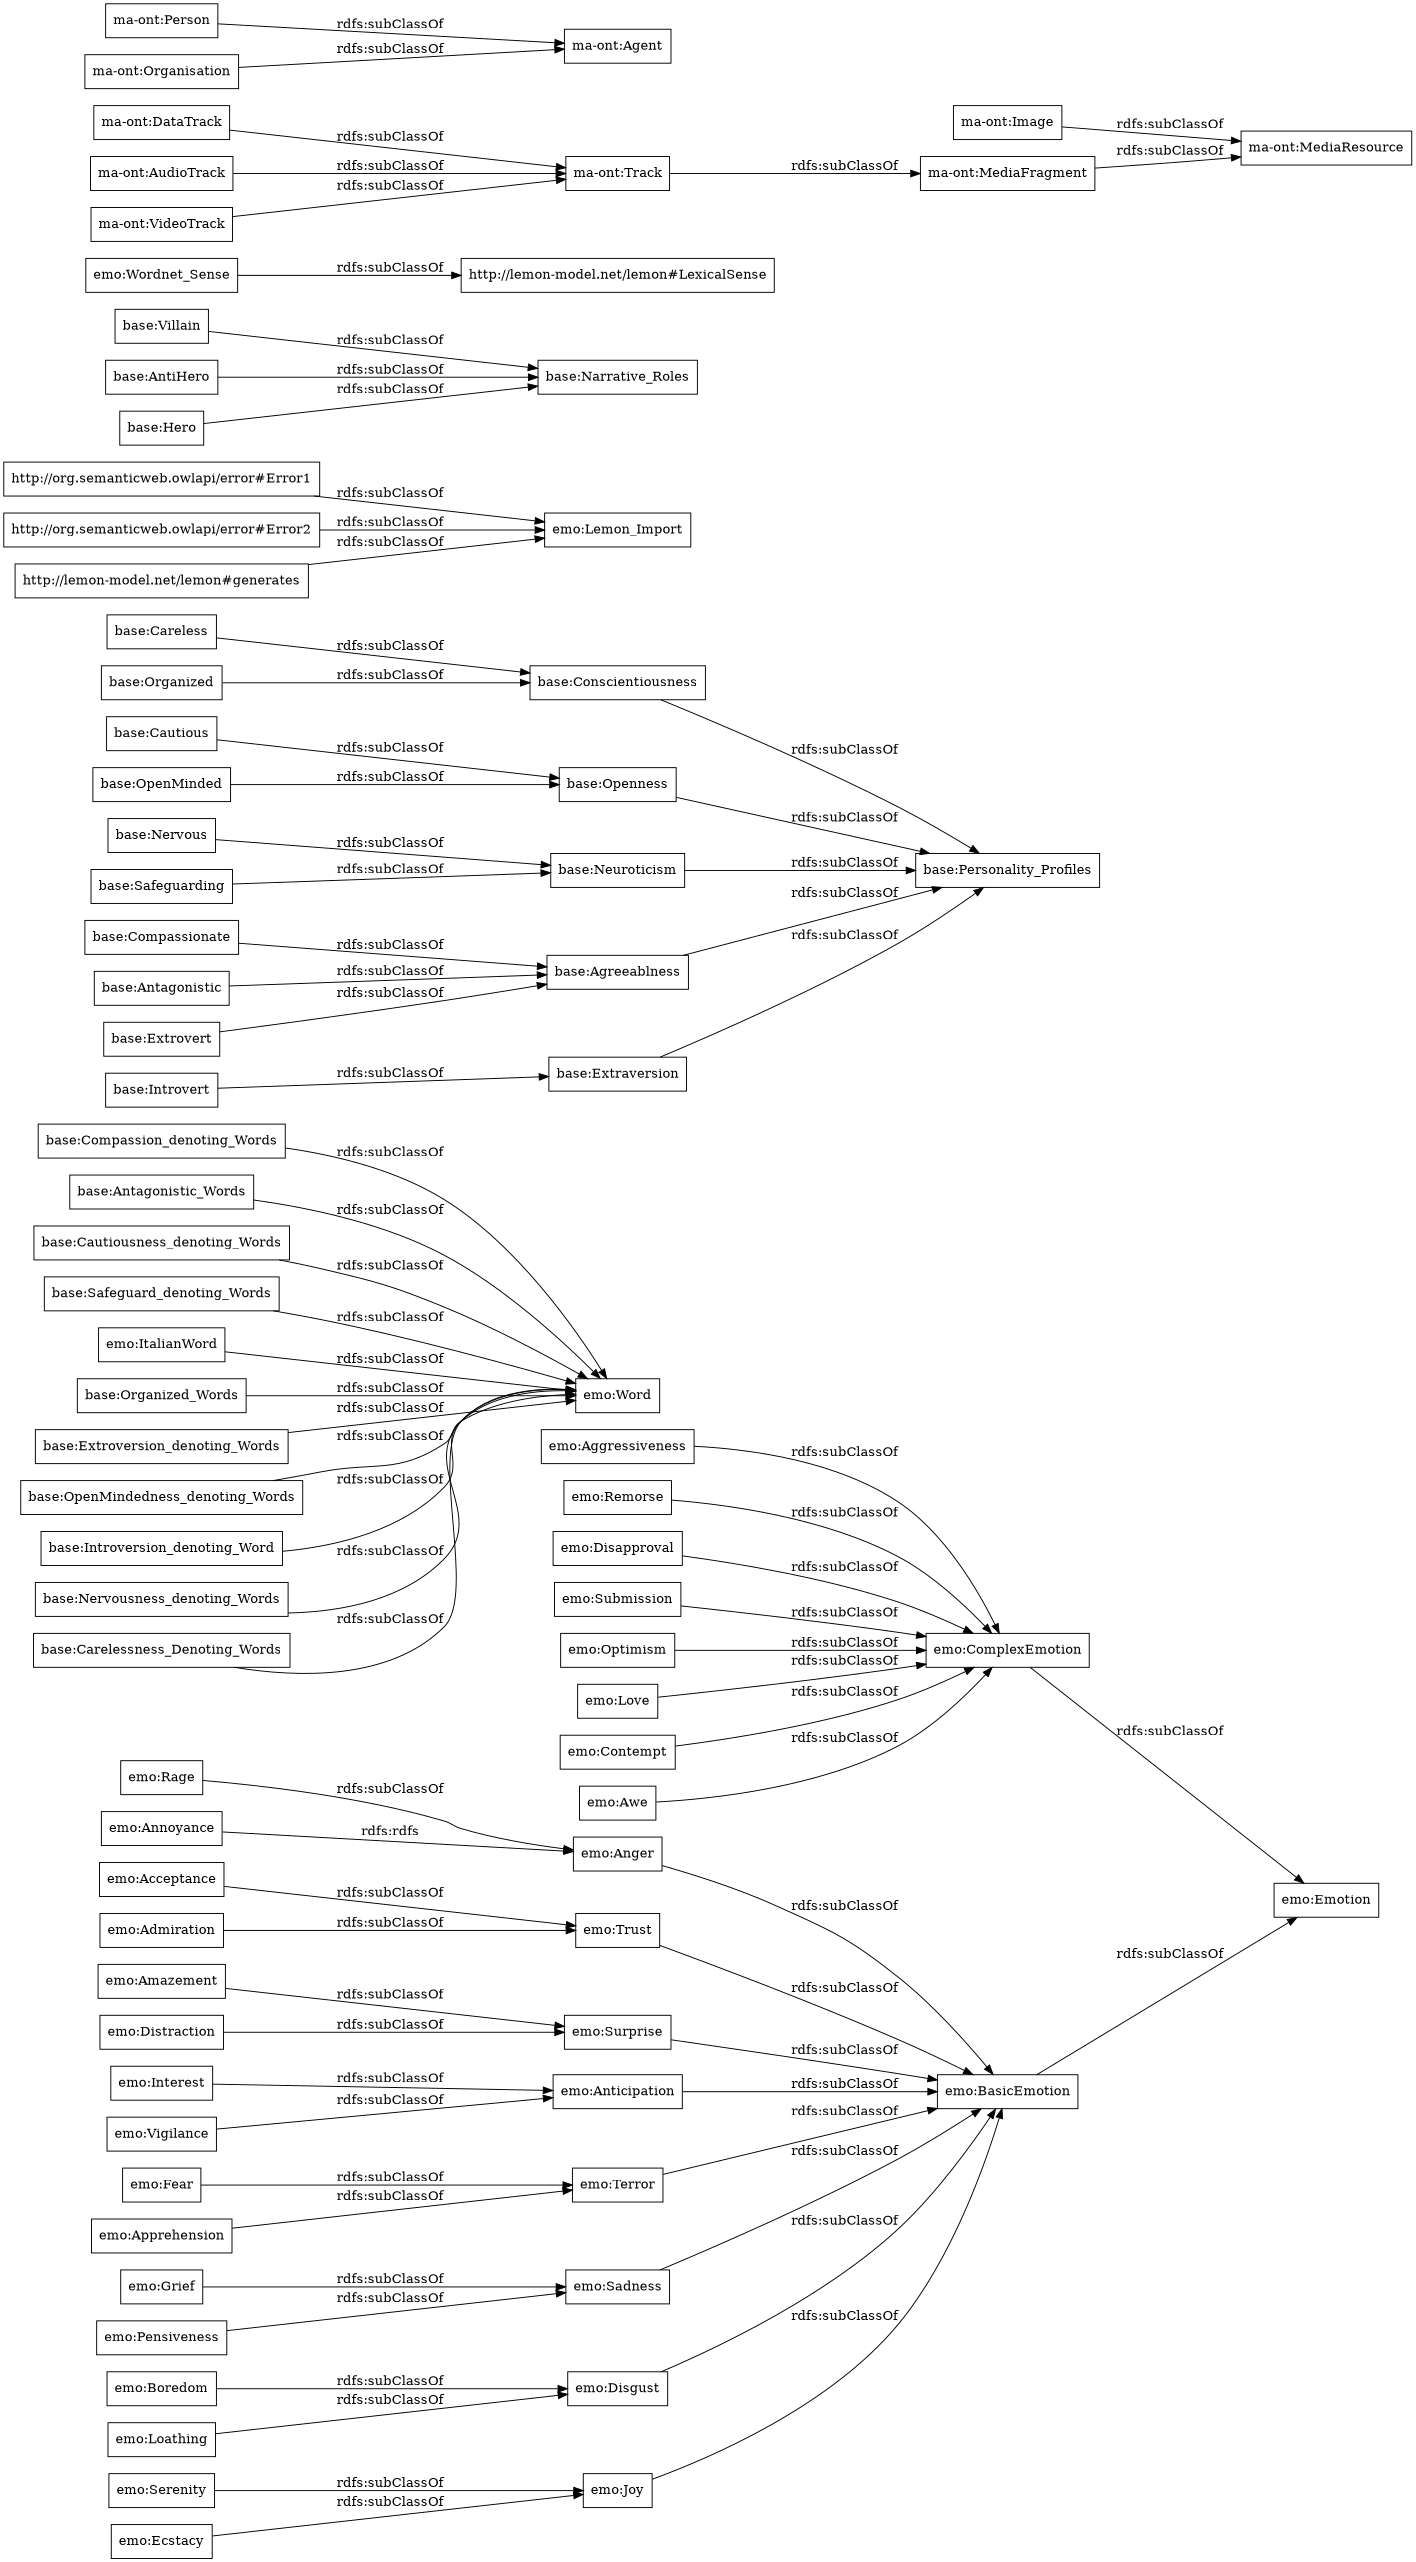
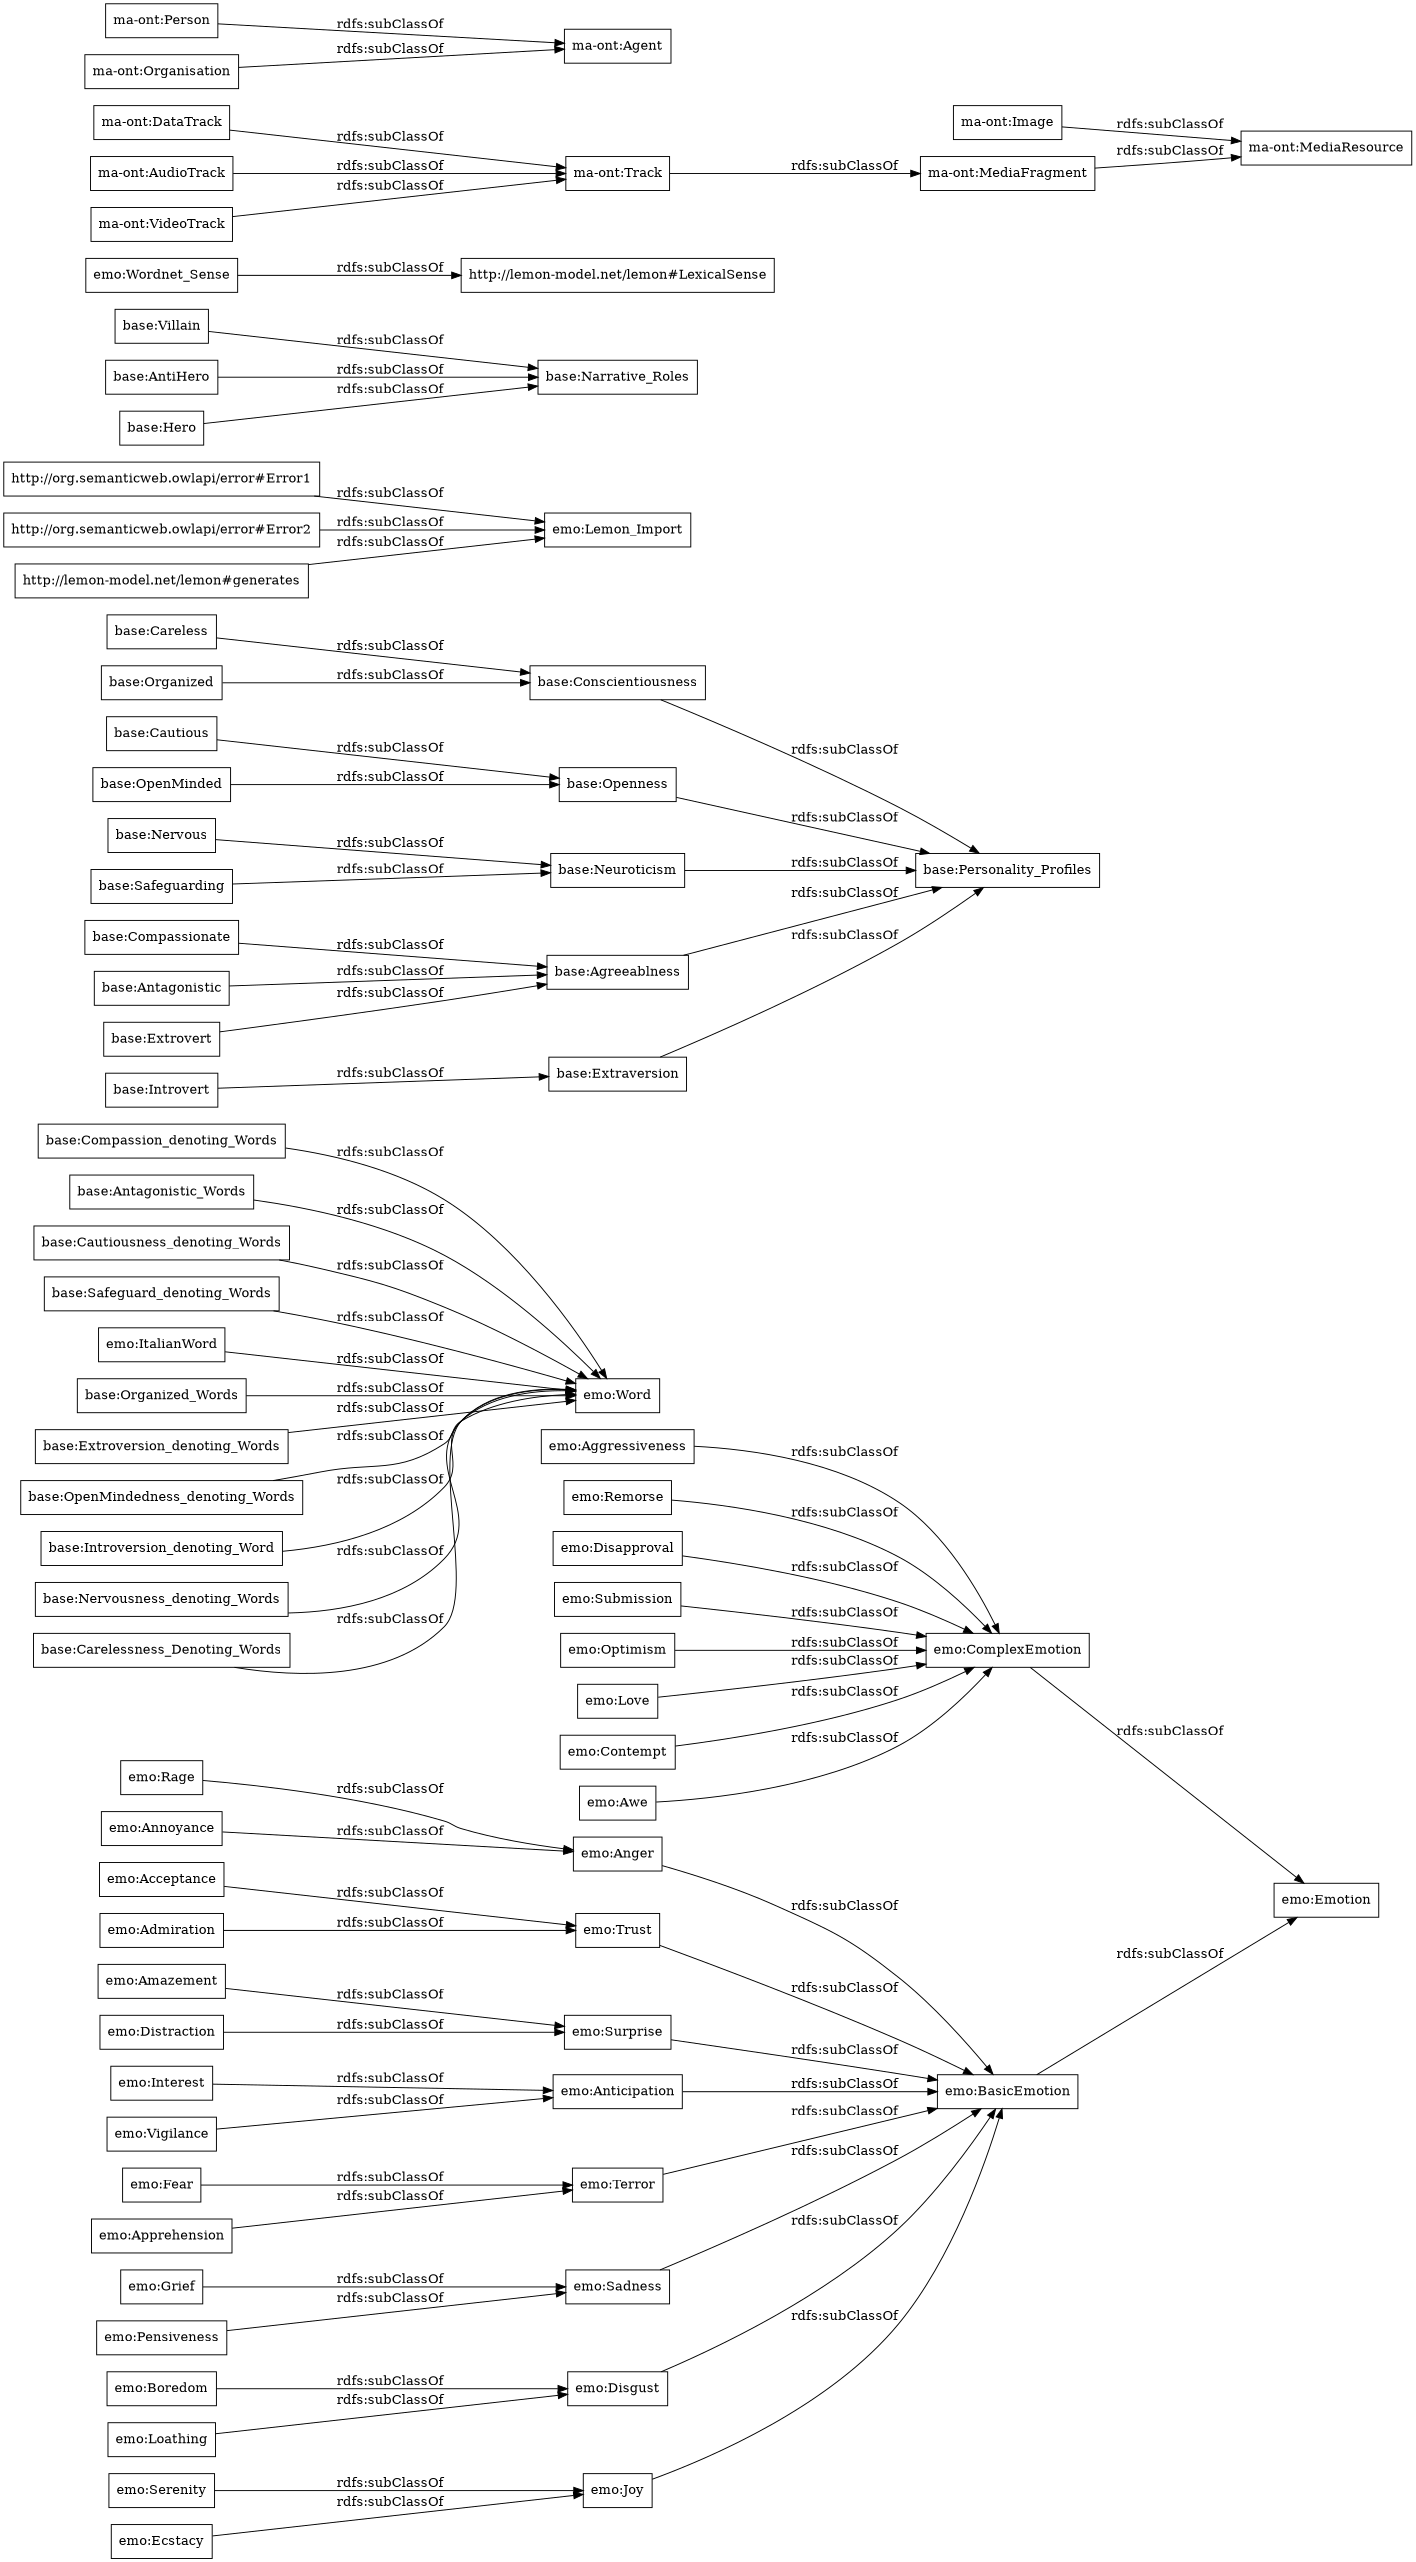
(390, 1832) -> (390, 1832)
